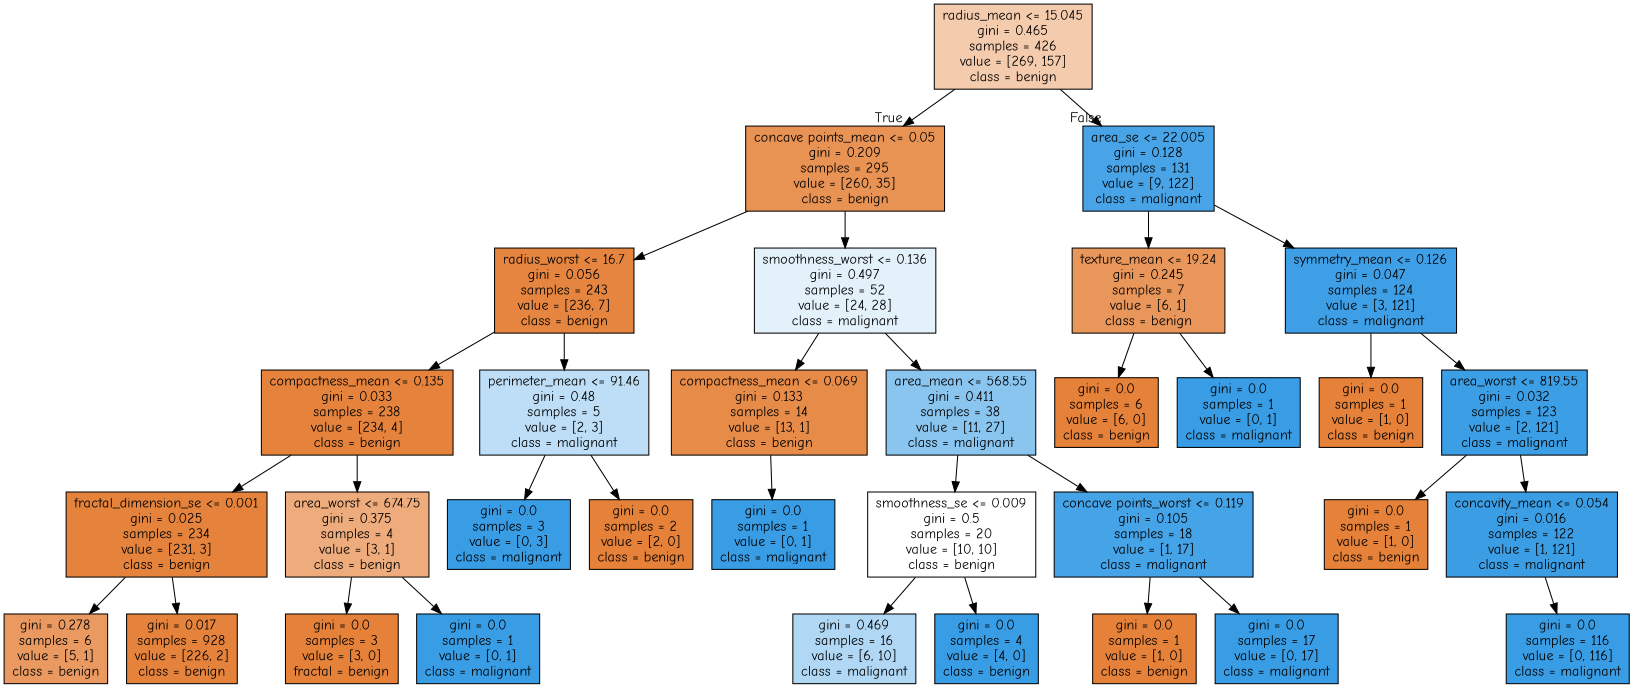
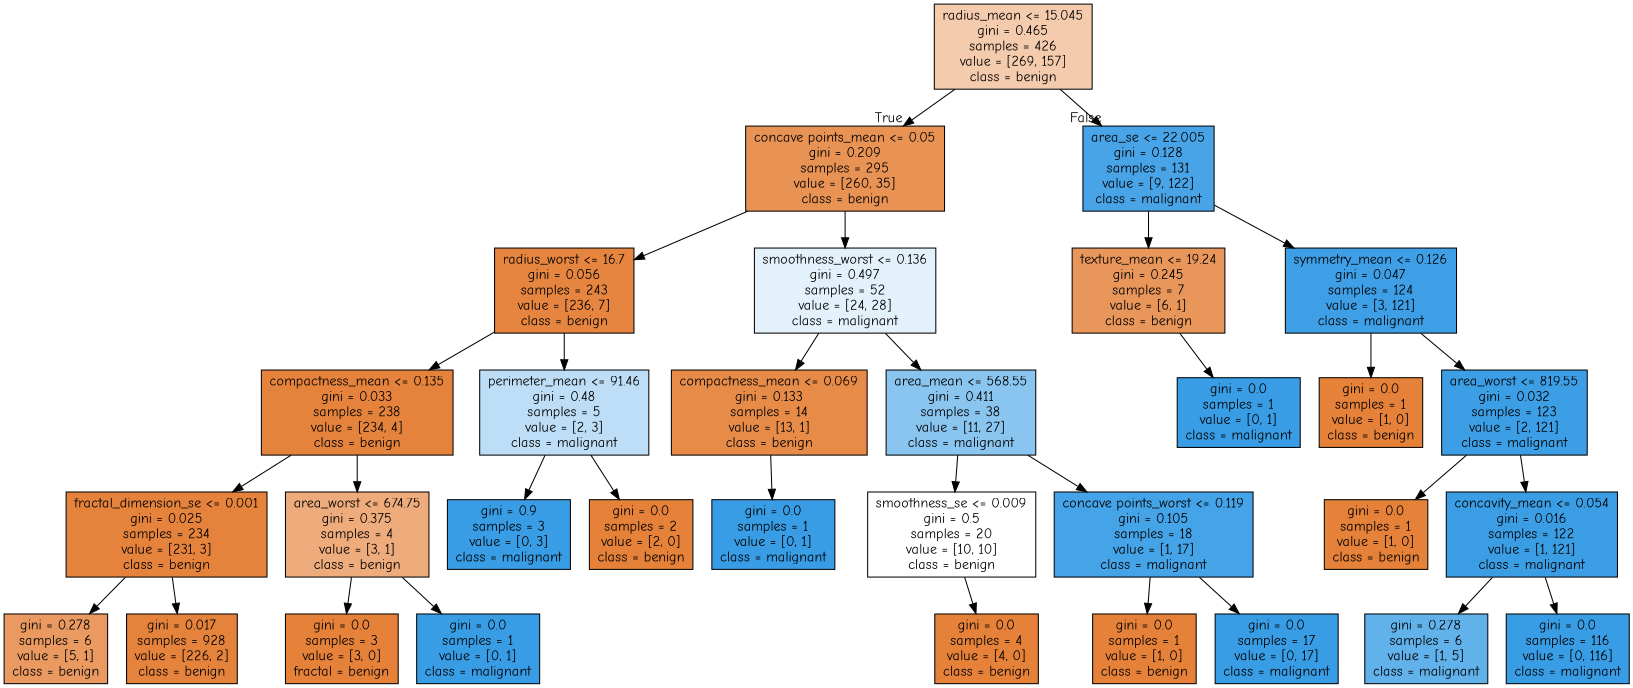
(1106, 413) -> none
(509, 535) -> (509, 535)
(854, 649) -> none
(987, 649) -> (987, 649)
none -> (1426, 649)
